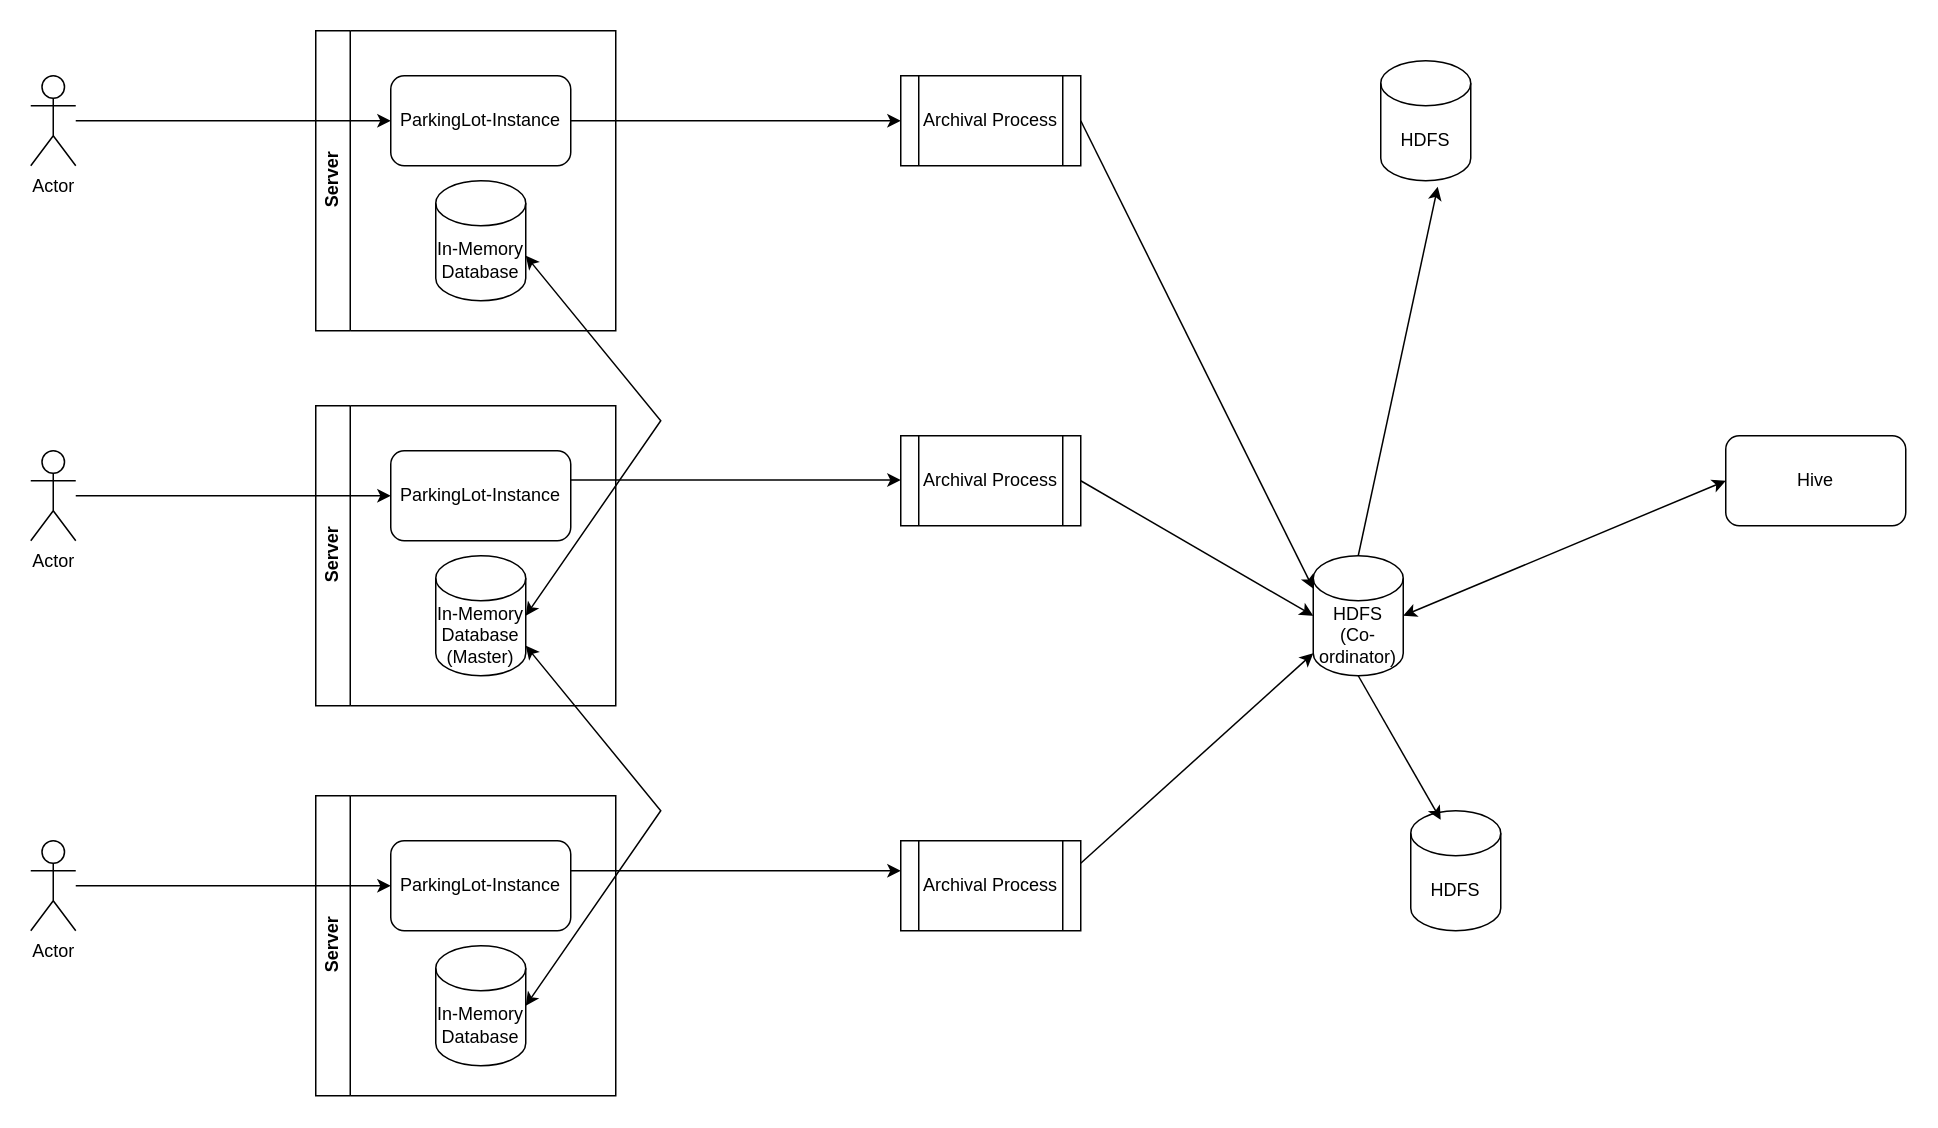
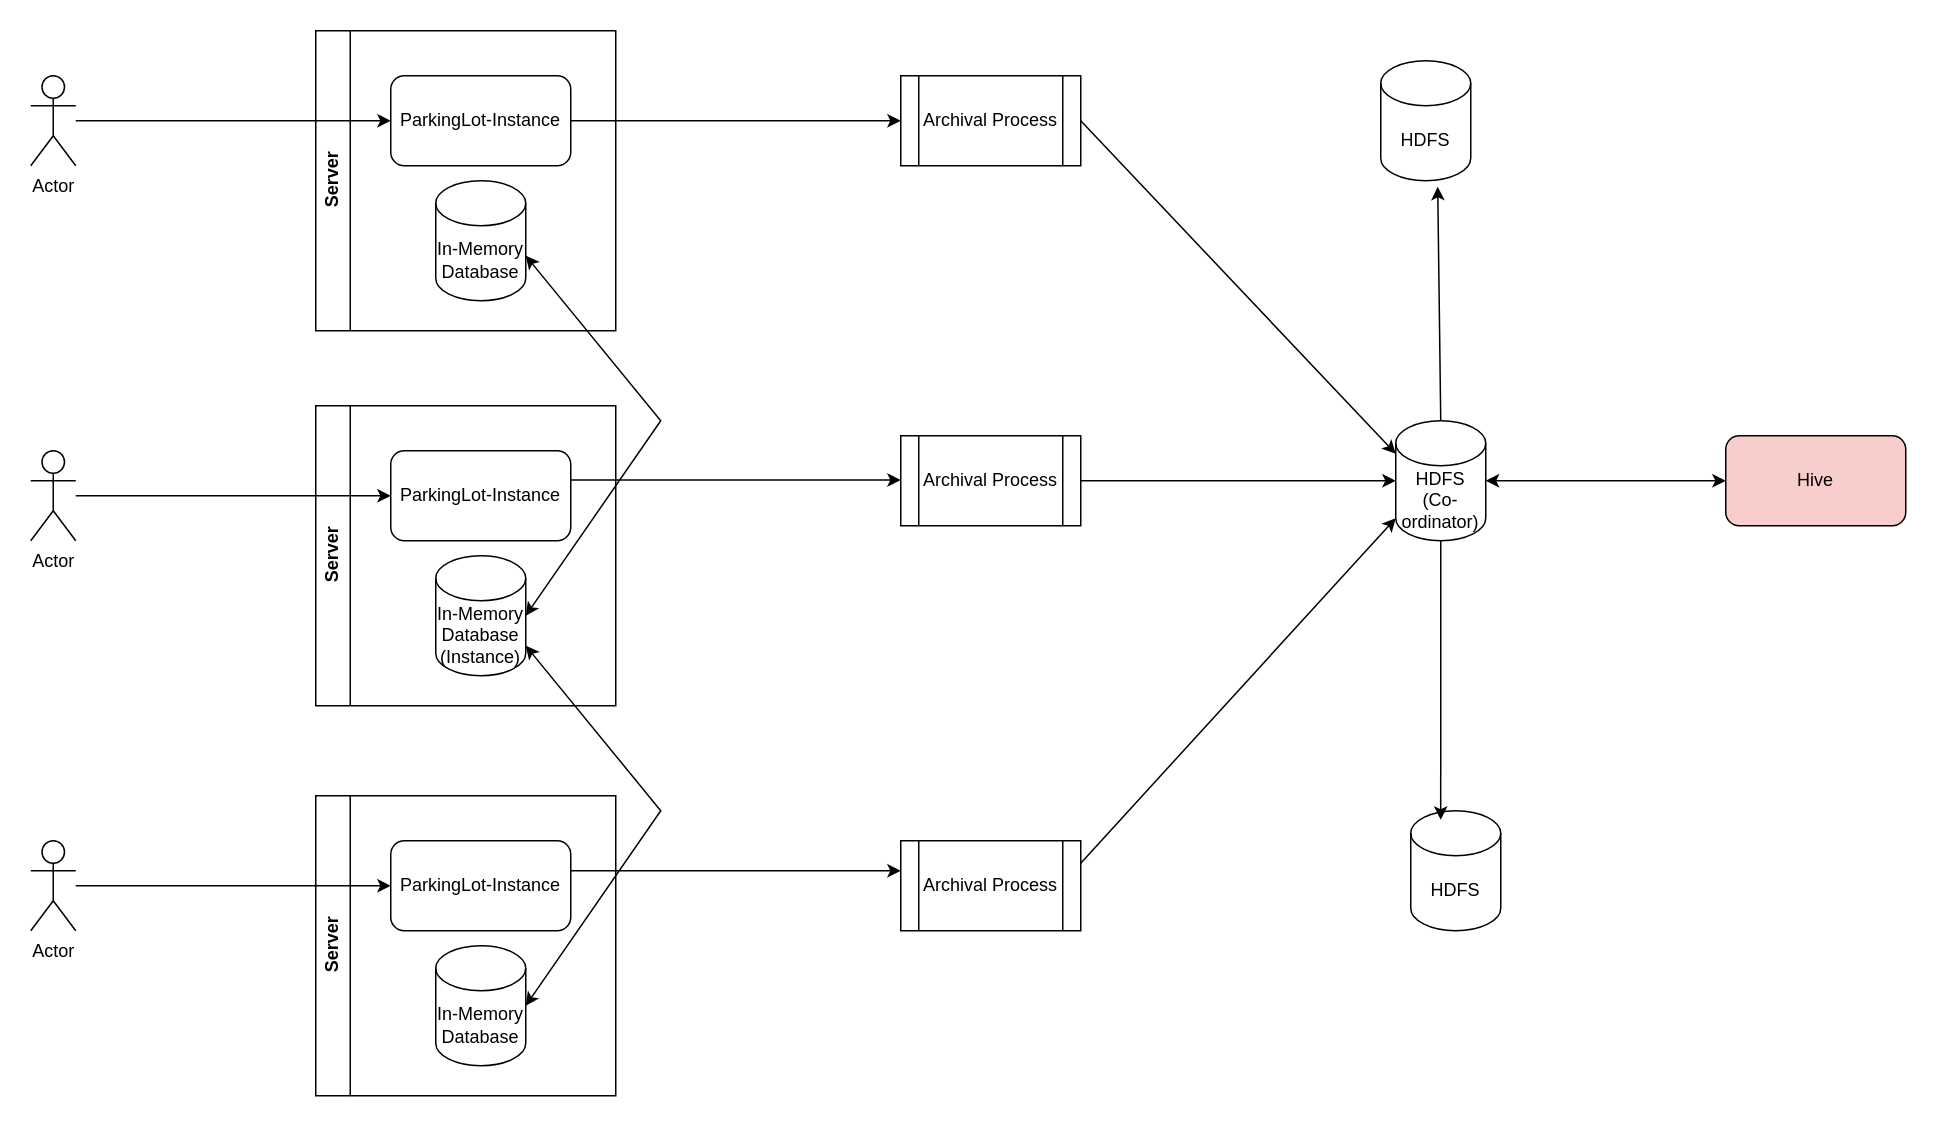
(1816, 481) -> (1816, 481)
(1358, 616) -> (1441, 481)
(481, 635) -> (481, 635)
